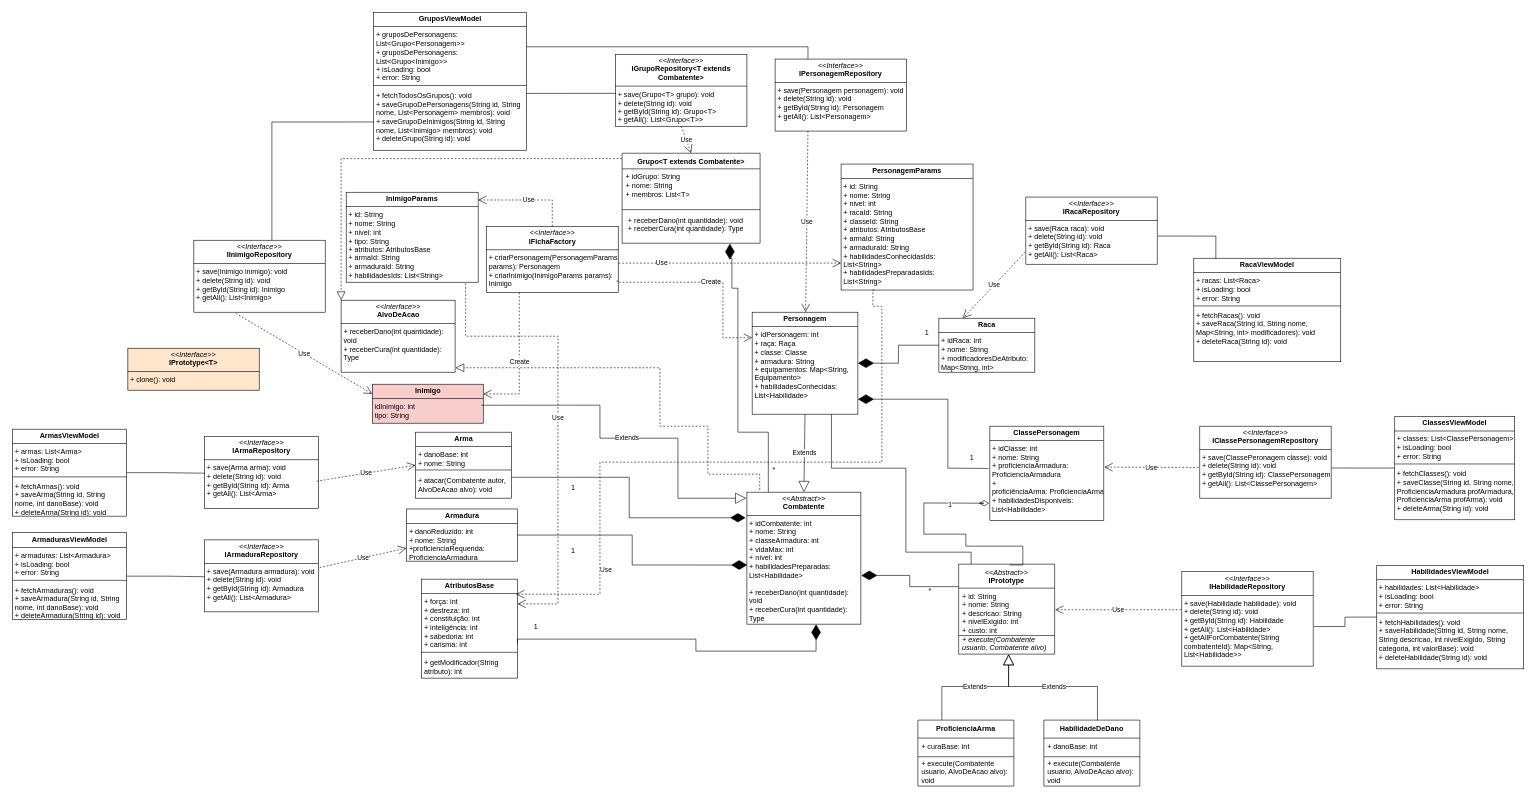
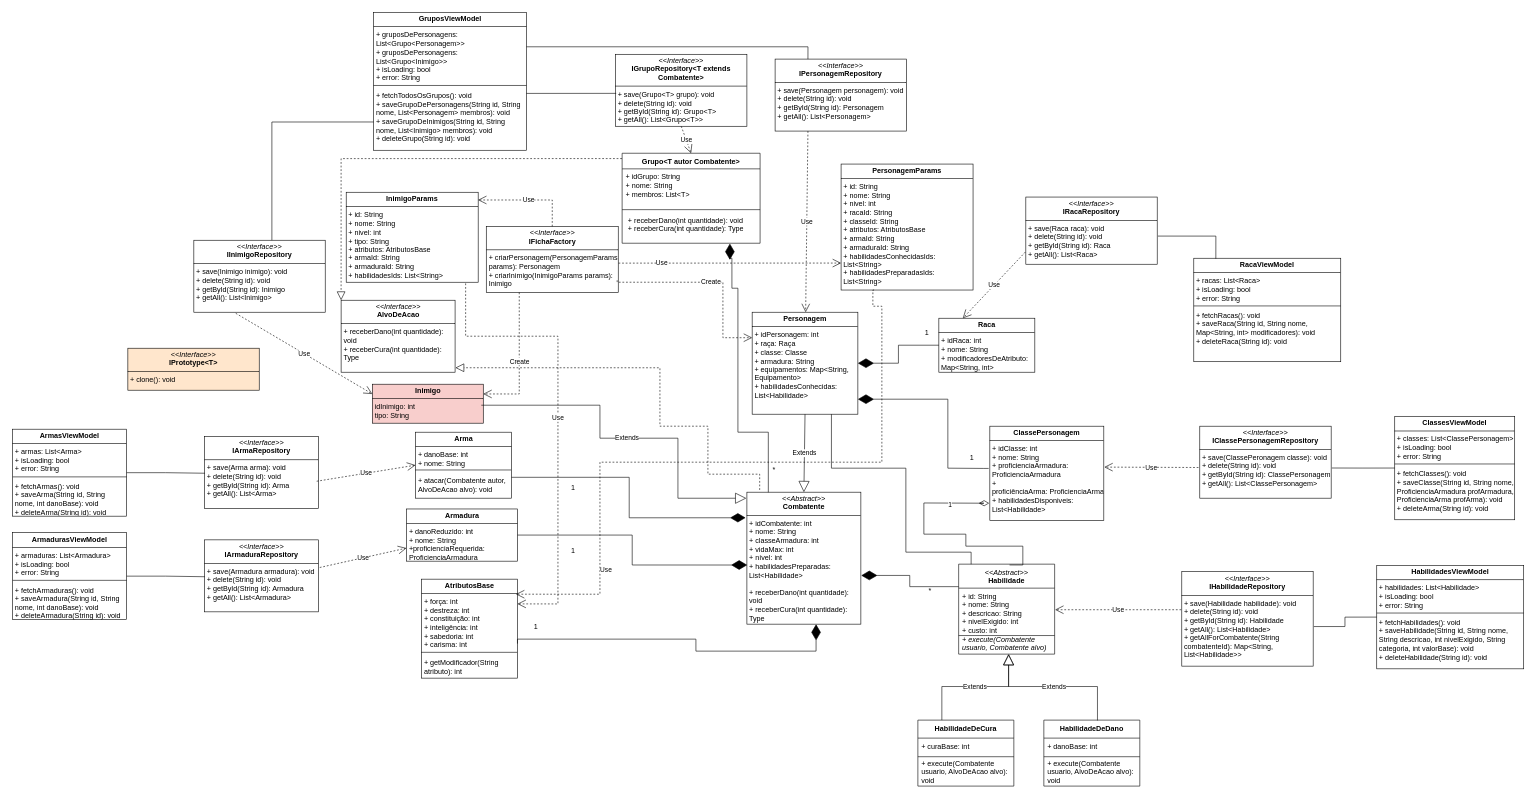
(691, 162) -> (691, 162)
(1007, 577) -> (1007, 577)
(966, 729) -> (966, 729)
